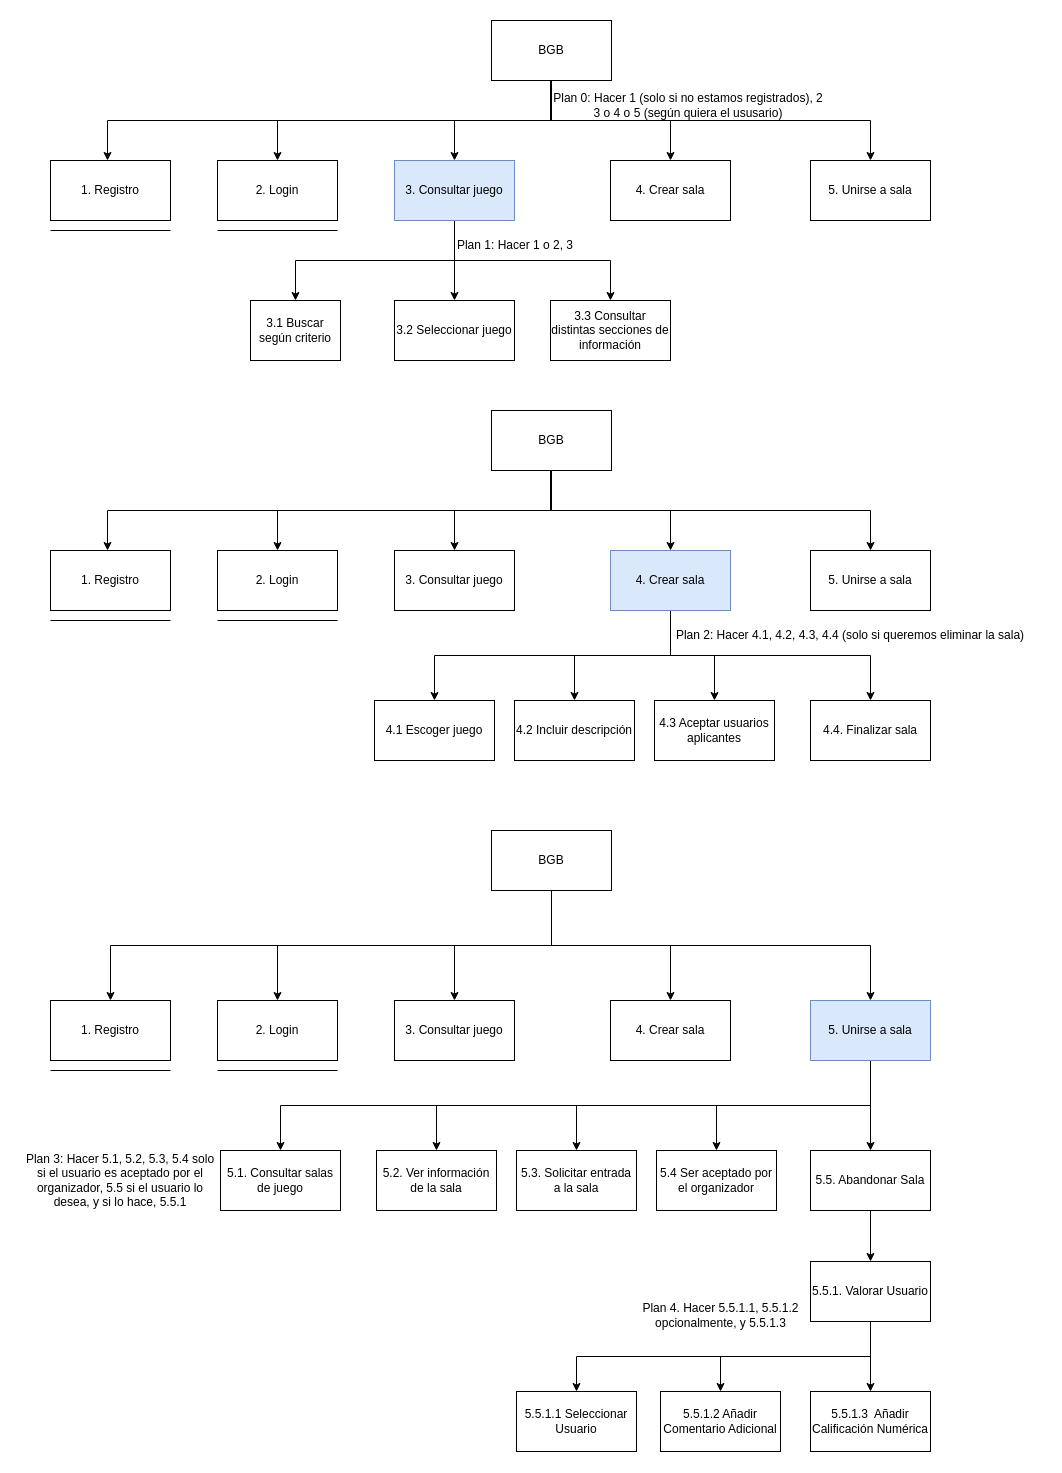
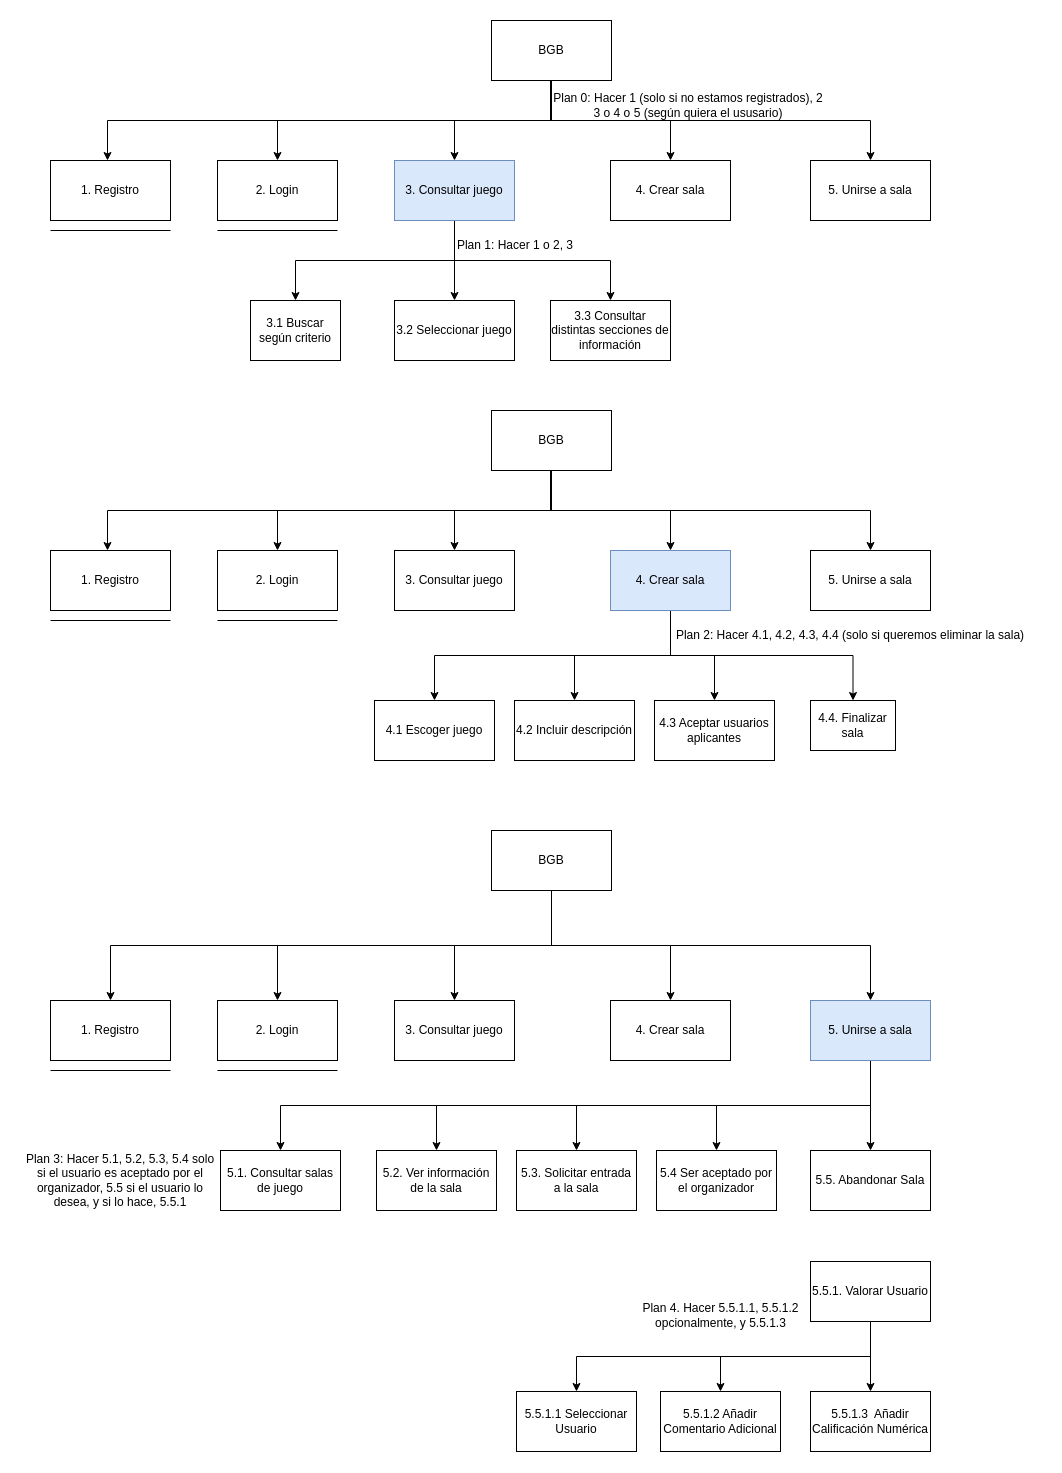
(871, 731) -> (853, 726)
(871, 1233) -> none
